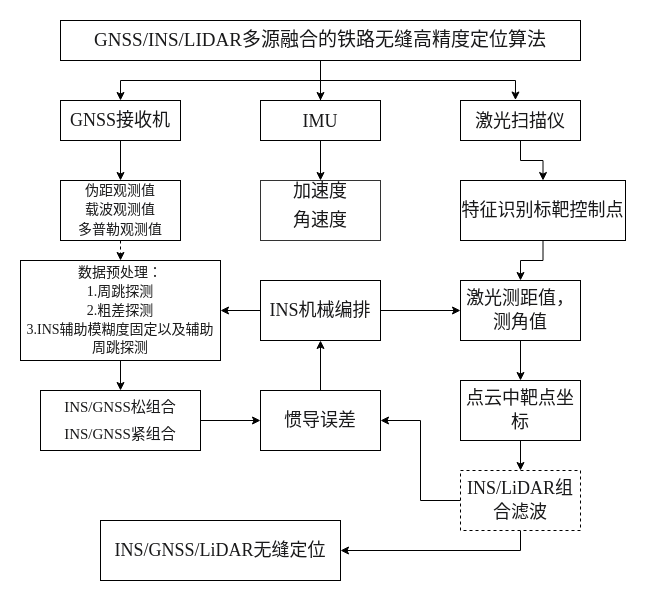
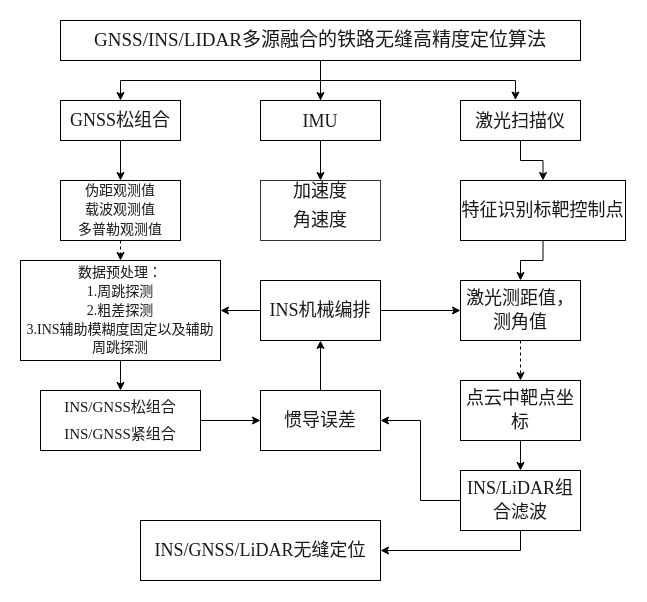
(121, 121) -> (121, 121)
(521, 357) -> (521, 357)
(521, 501) -> (521, 501)
(221, 551) -> (261, 551)
